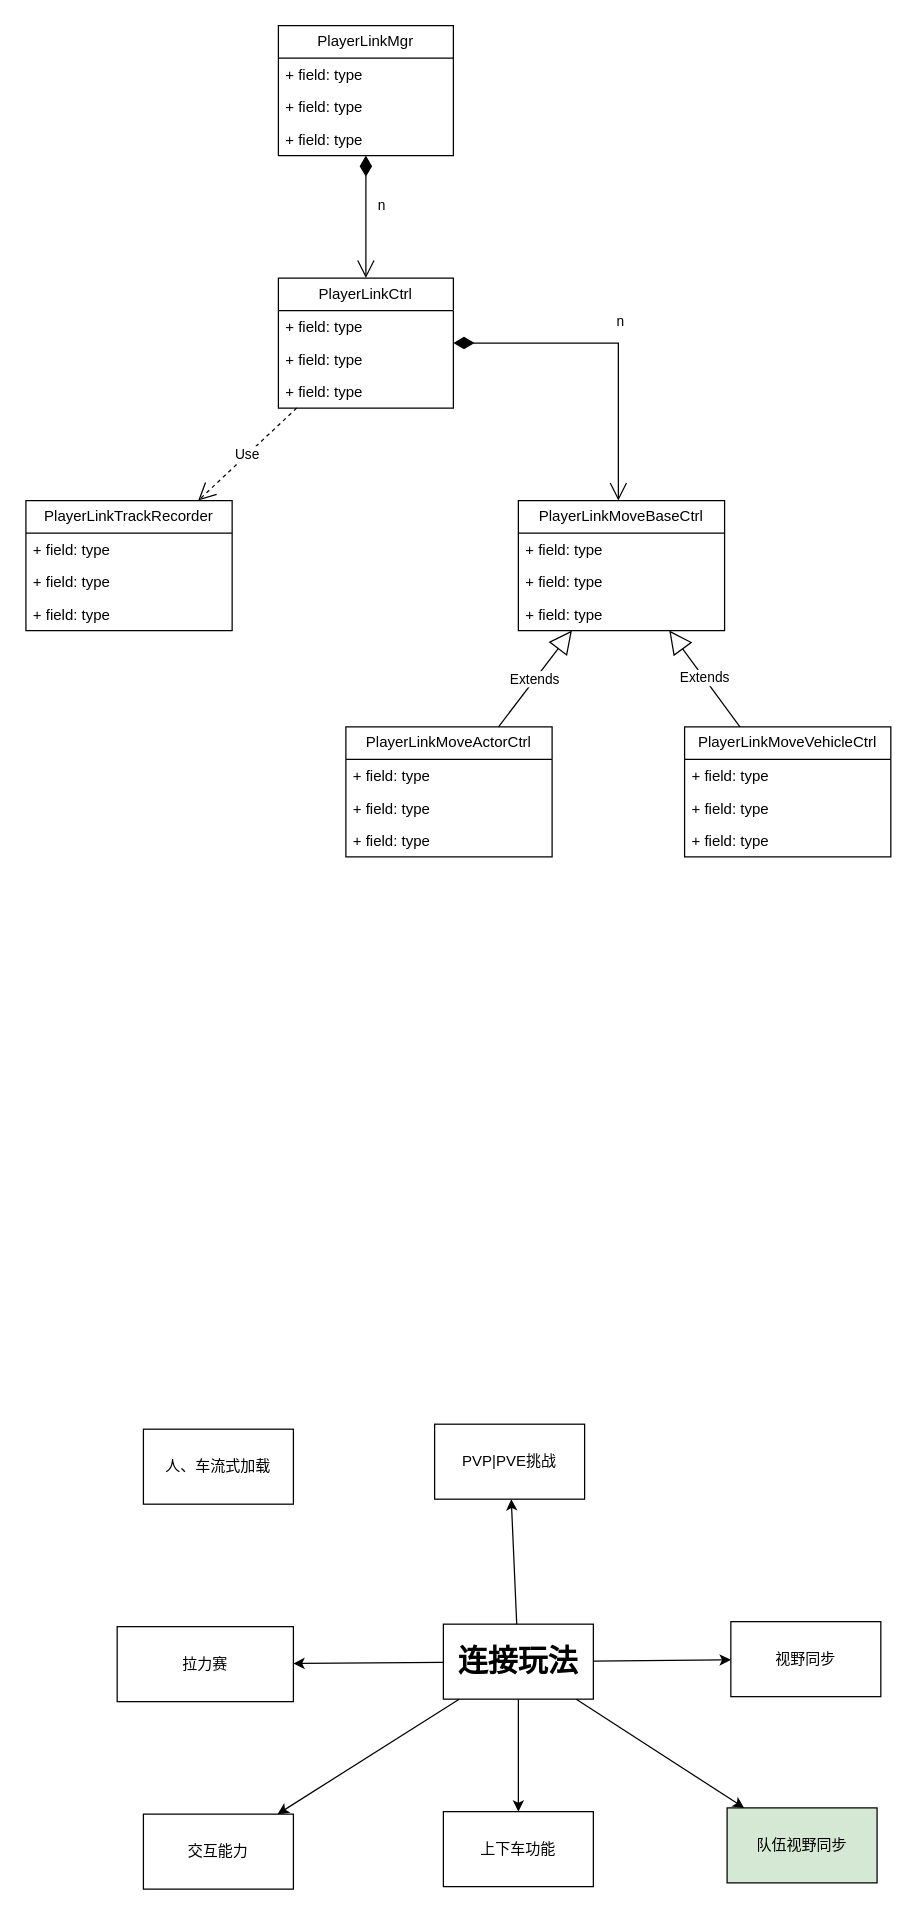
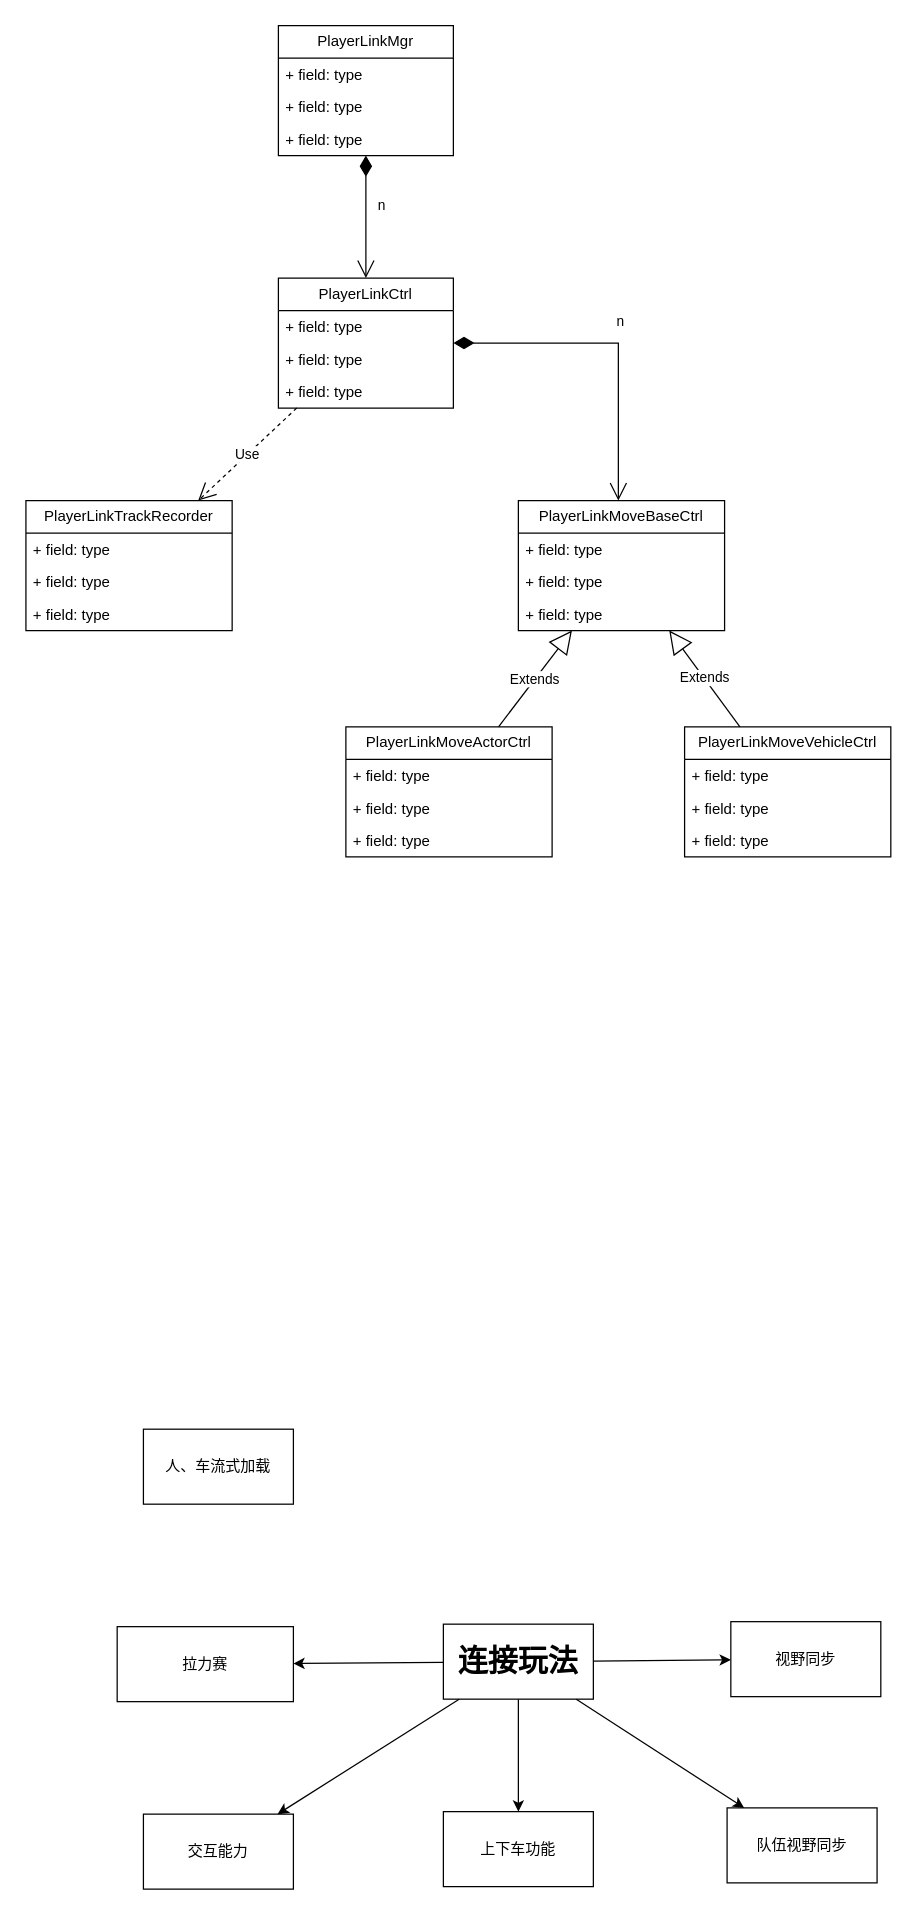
(509, 1462) -> none
(514, 1566) -> none
(802, 1846) -> (802, 1846)
